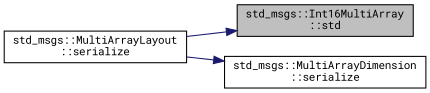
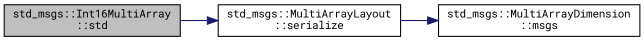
(207, 34) -> (194, 21)
(325, 72) -> (539, 21)
